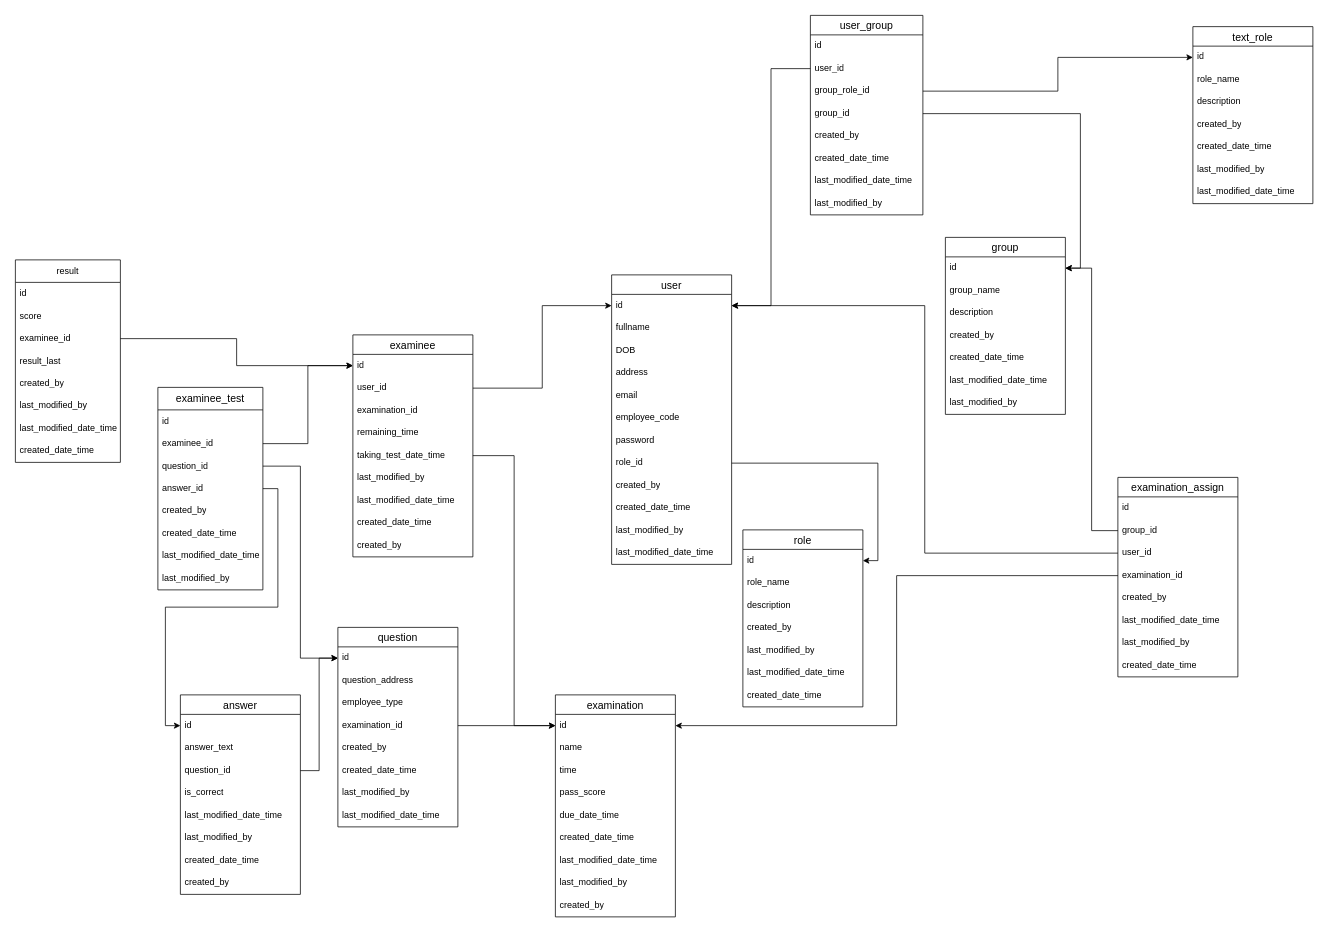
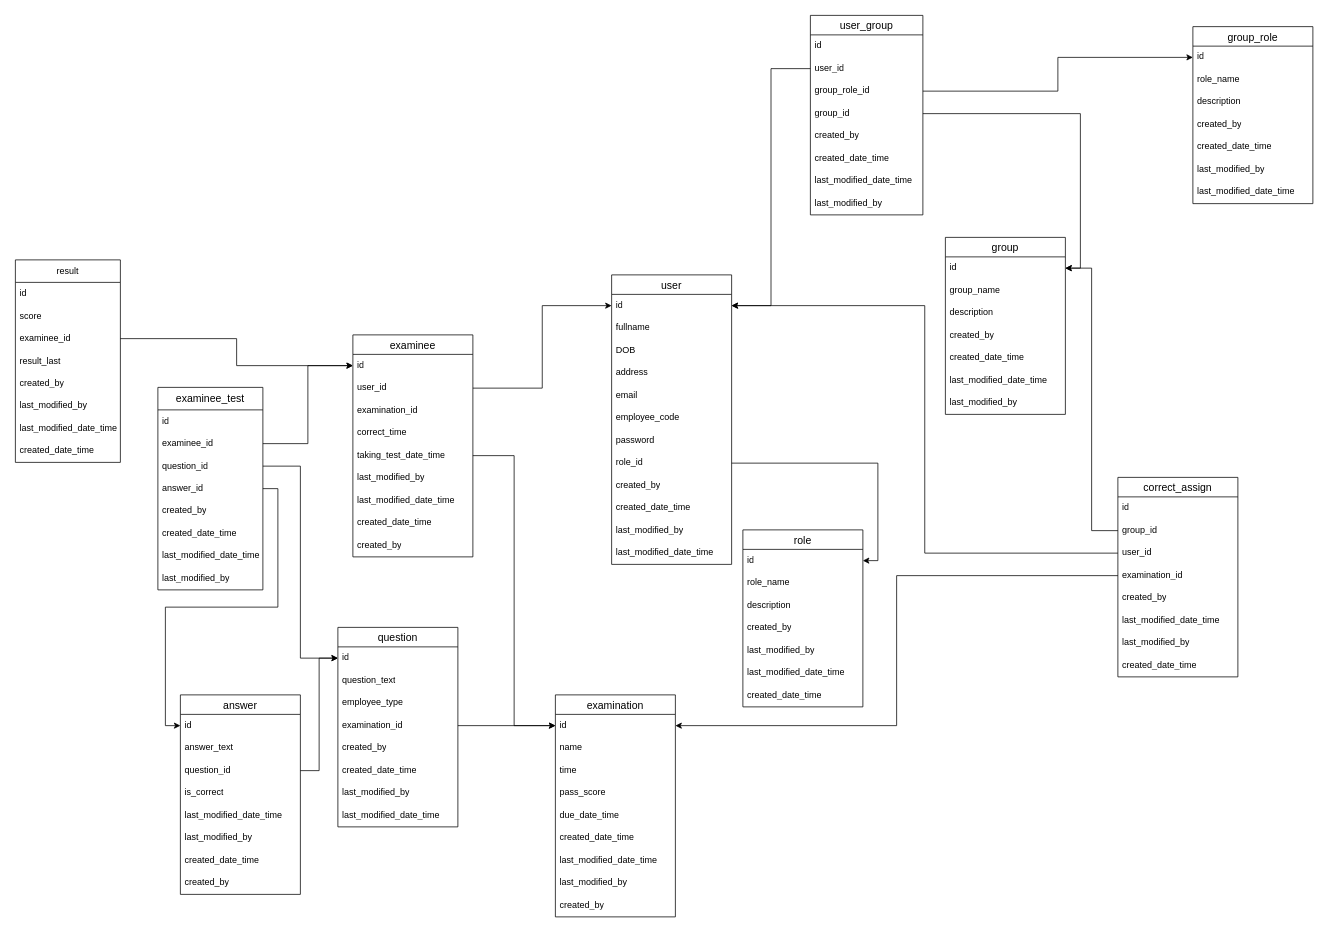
(1253, 37) -> (1253, 37)
(389, 433) -> (386, 433)
(1178, 488) -> (1178, 488)
(382, 680) -> (374, 680)
